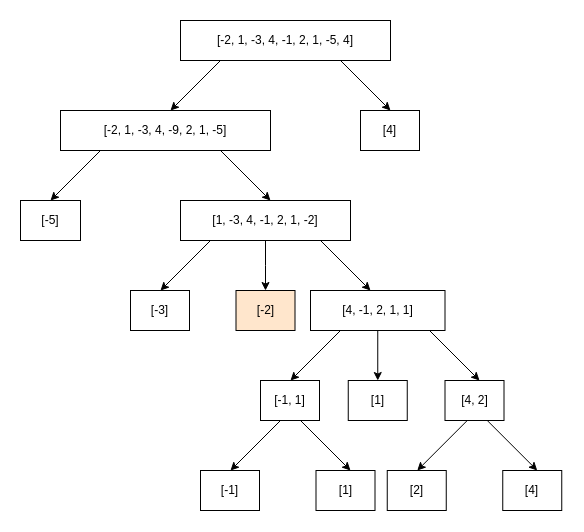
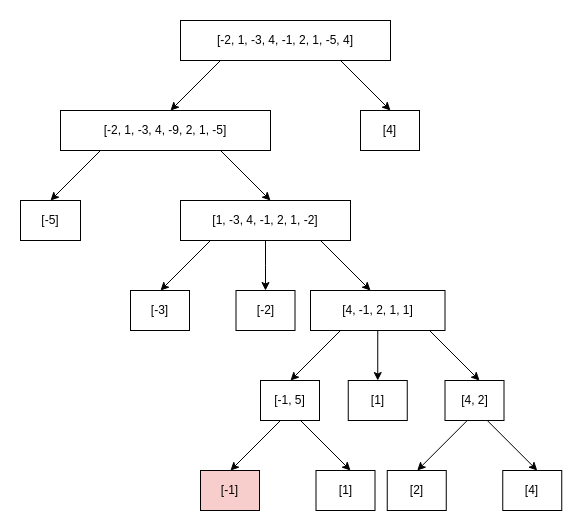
(266, 311) -> (266, 311)
(290, 401) -> (290, 401)
(230, 491) -> (230, 491)
